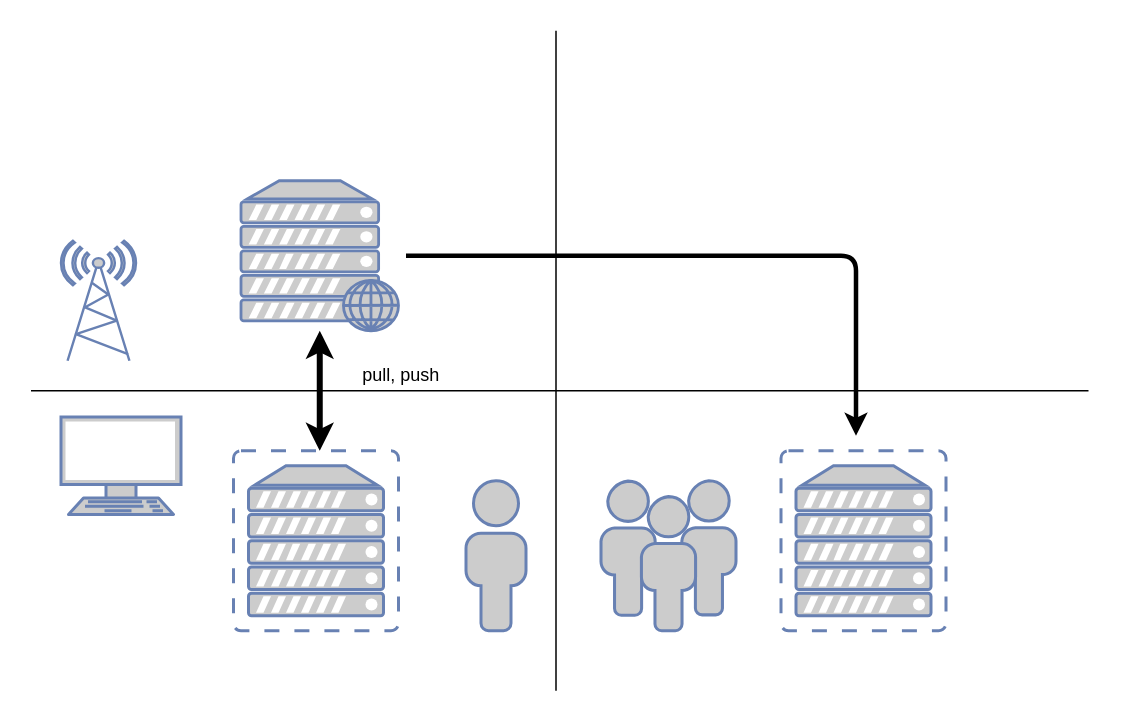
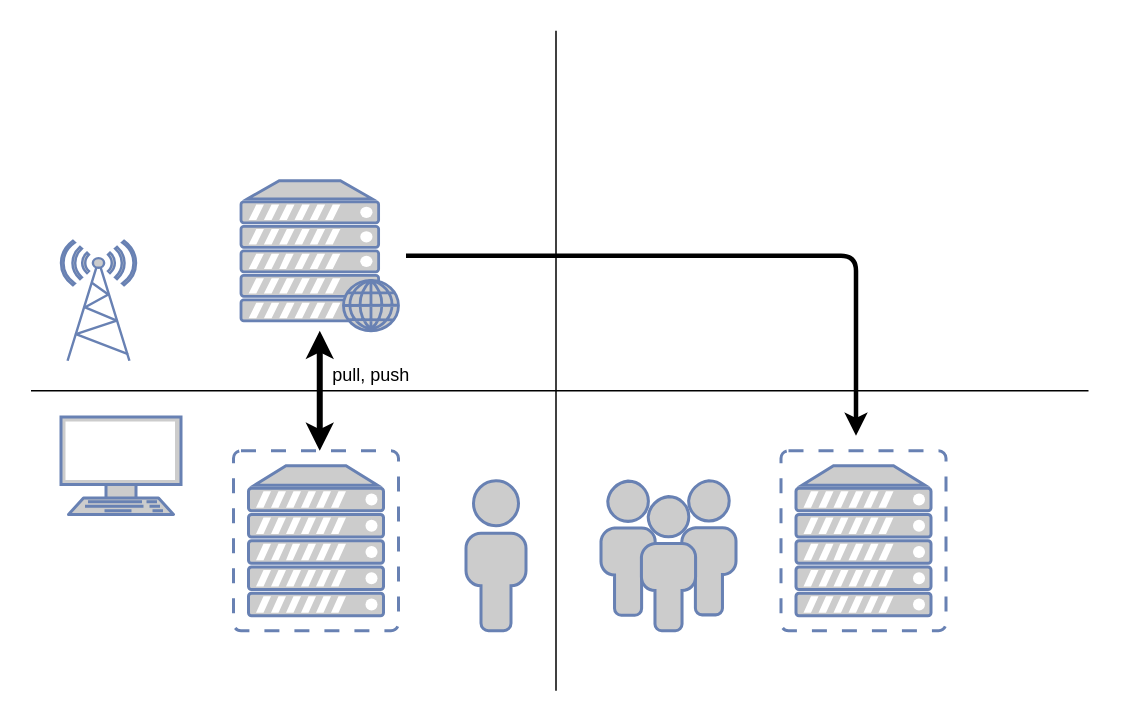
(401, 376) -> (371, 376)
